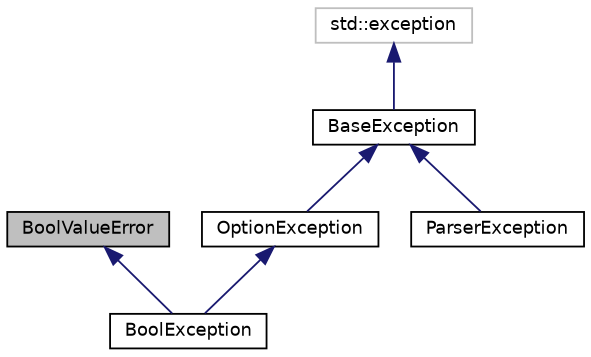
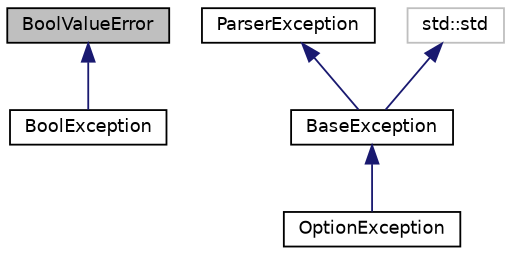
(394, 25) -> (456, 25)
(452, 185) -> (336, 84)
(233, 286) -> none
